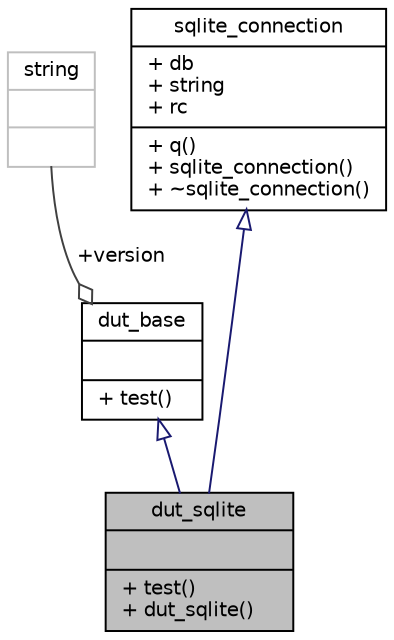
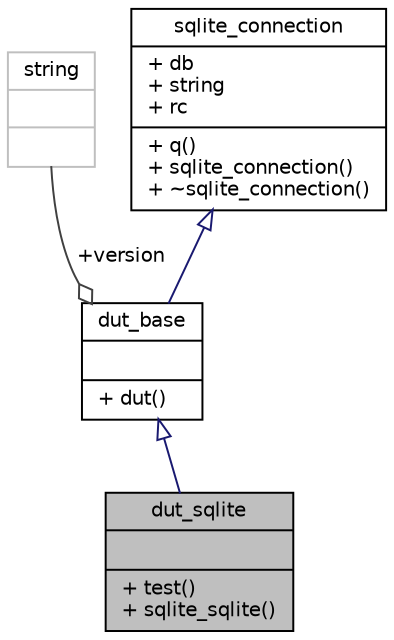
(227, 361) -> (186, 266)
(135, 399) -> (132, 399)
(188, 610) -> (199, 610)
